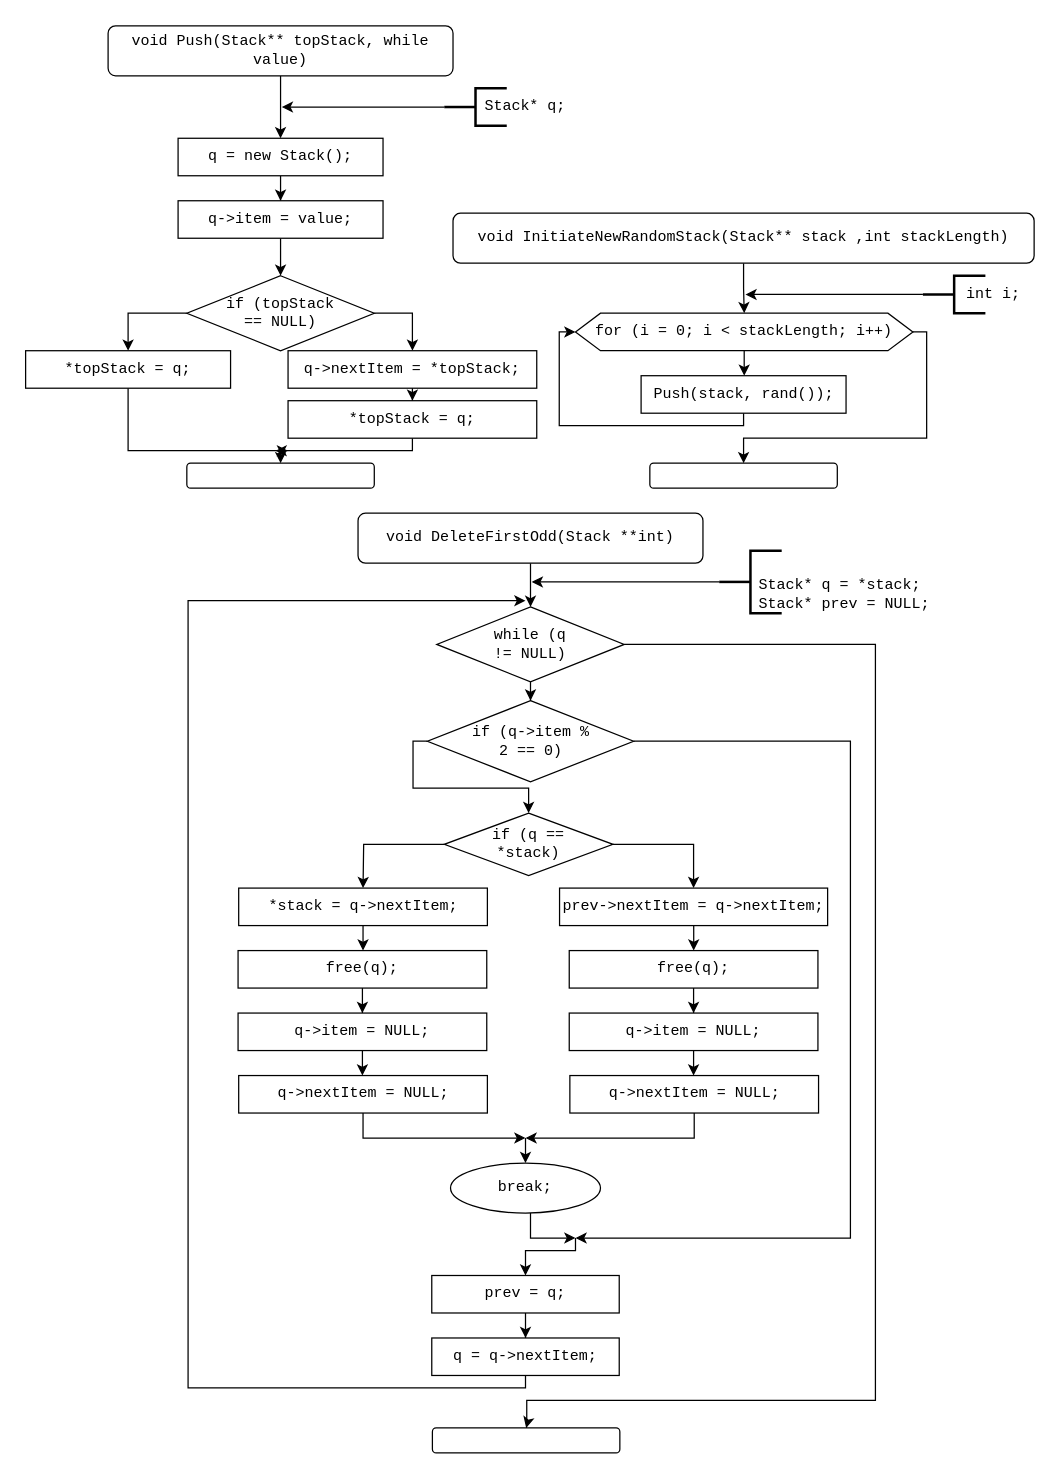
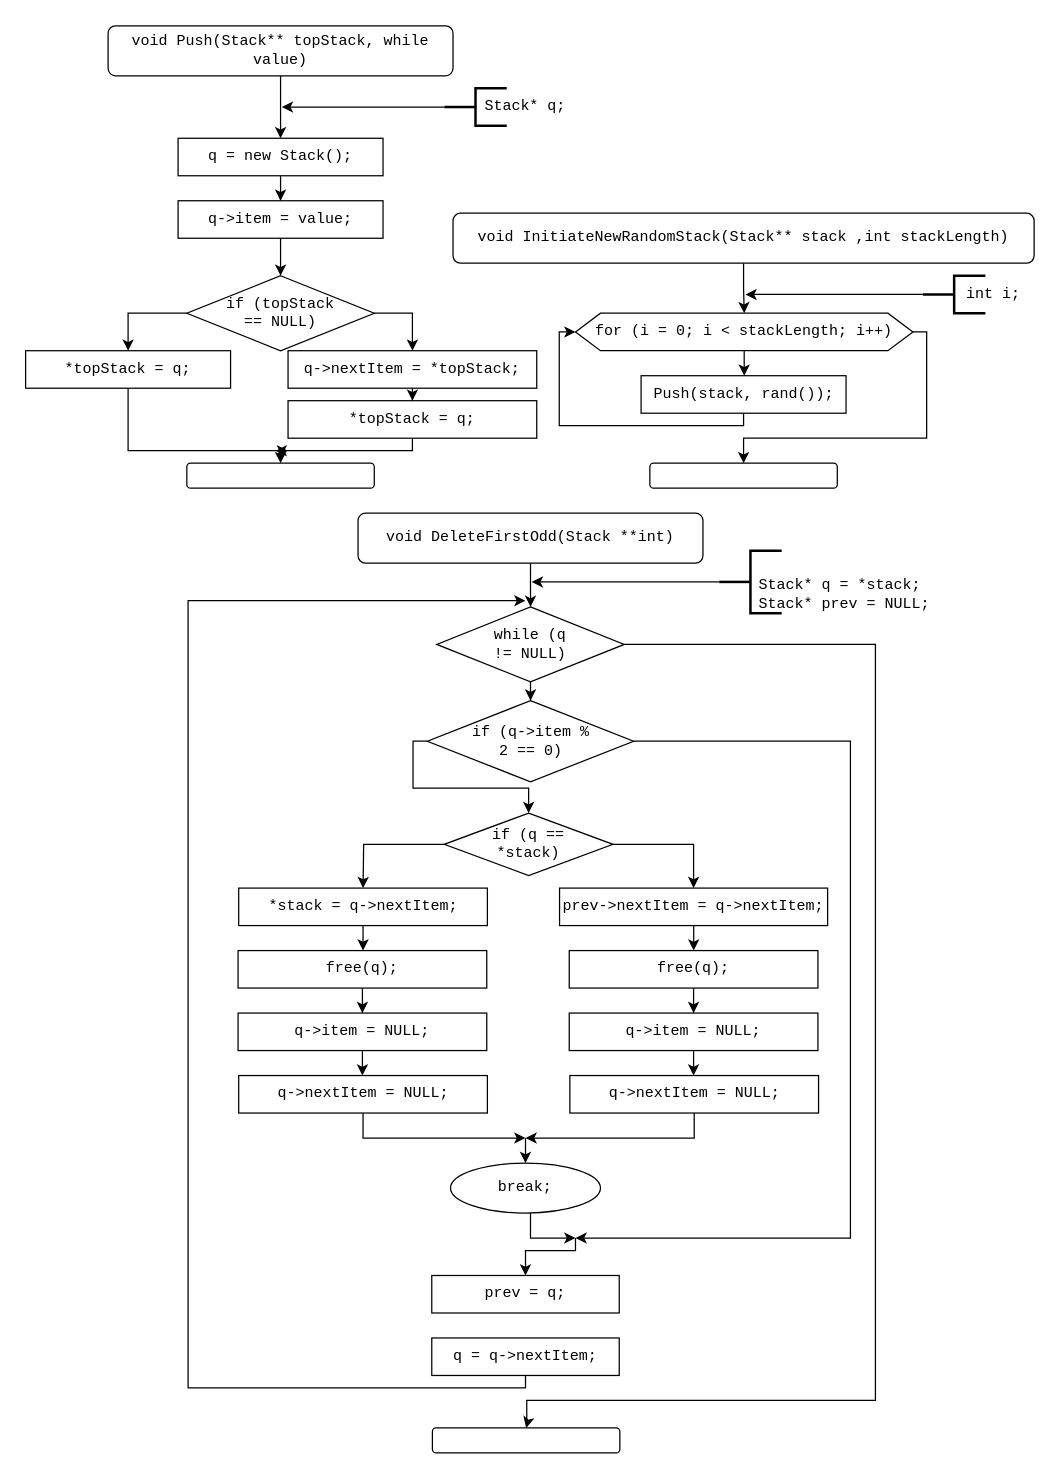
(526, 1330) -> none
